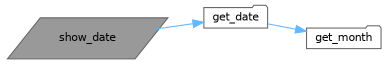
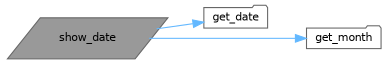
(282, 27) -> (222, 38)
